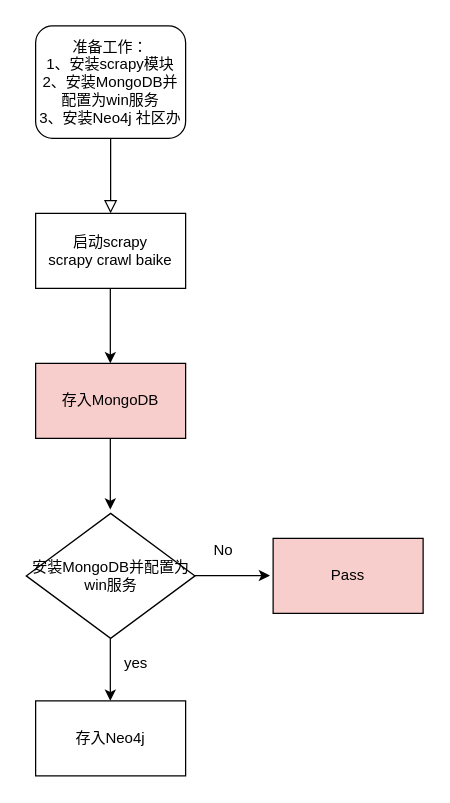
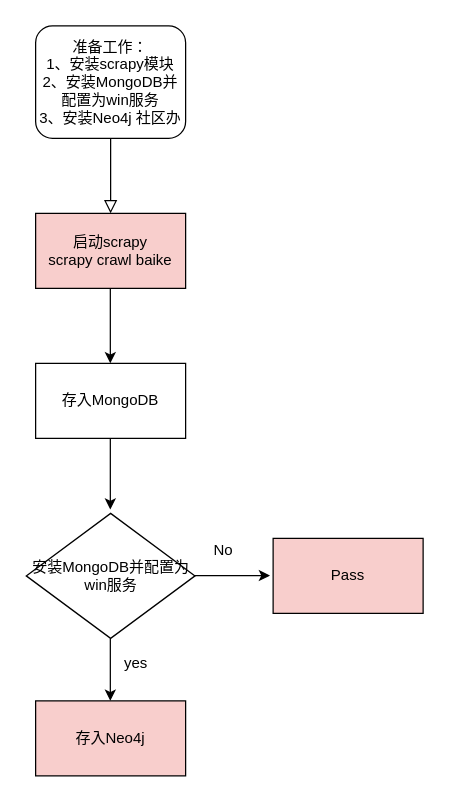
(111, 251) -> (111, 251)
(111, 401) -> (111, 401)
(111, 738) -> (111, 738)
